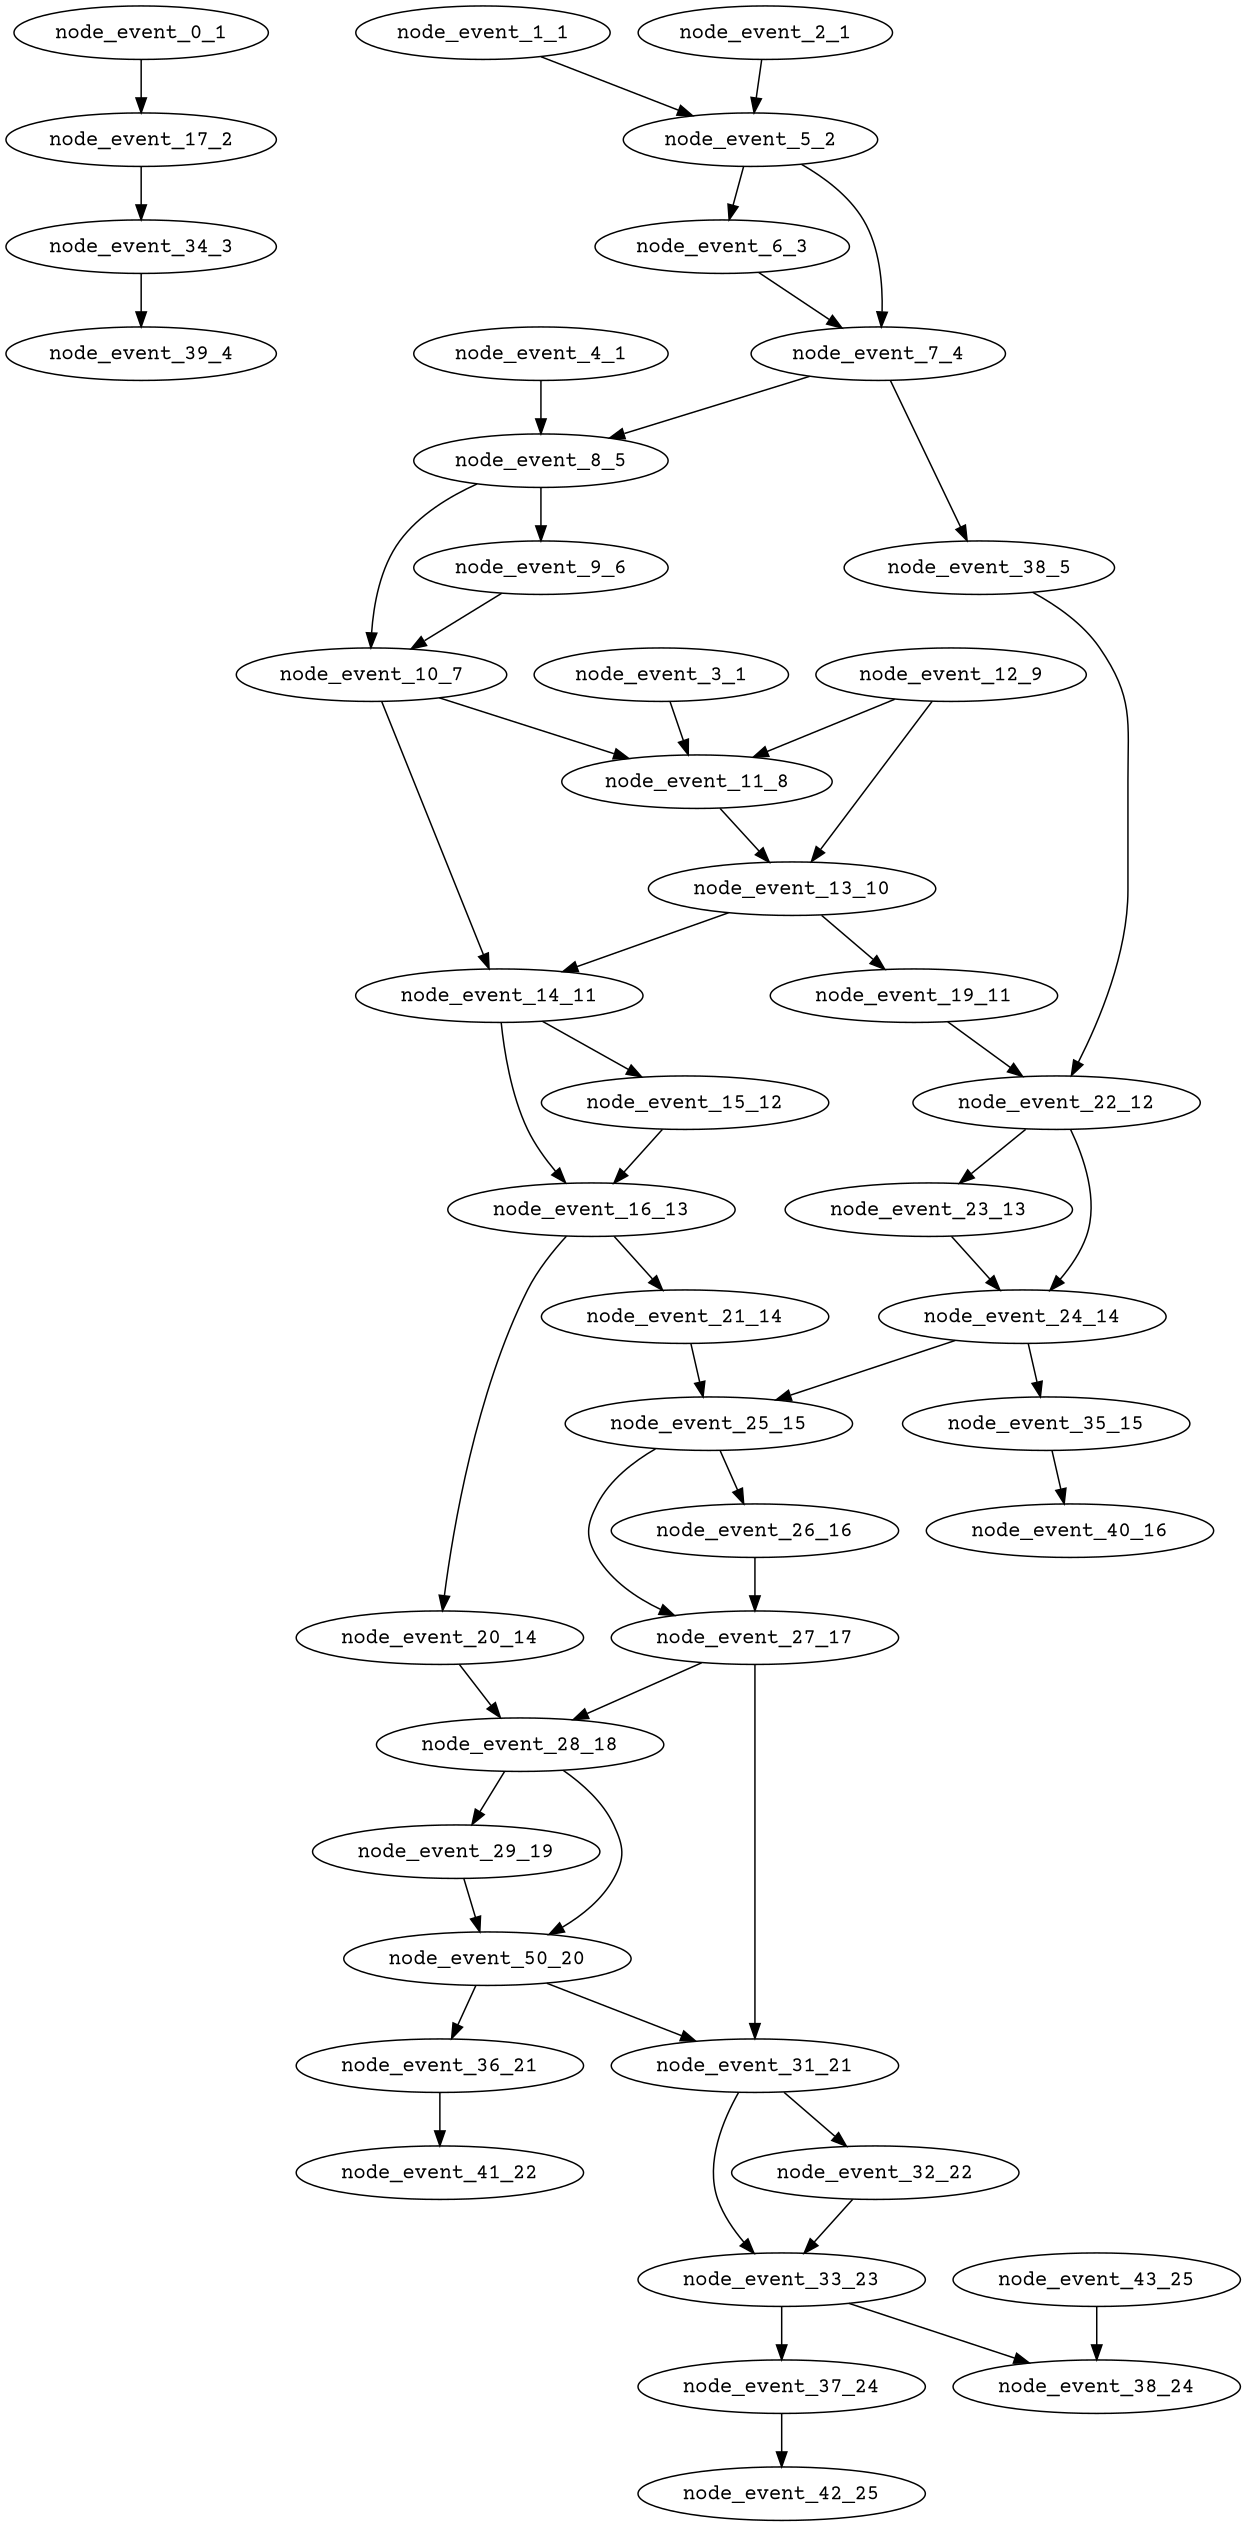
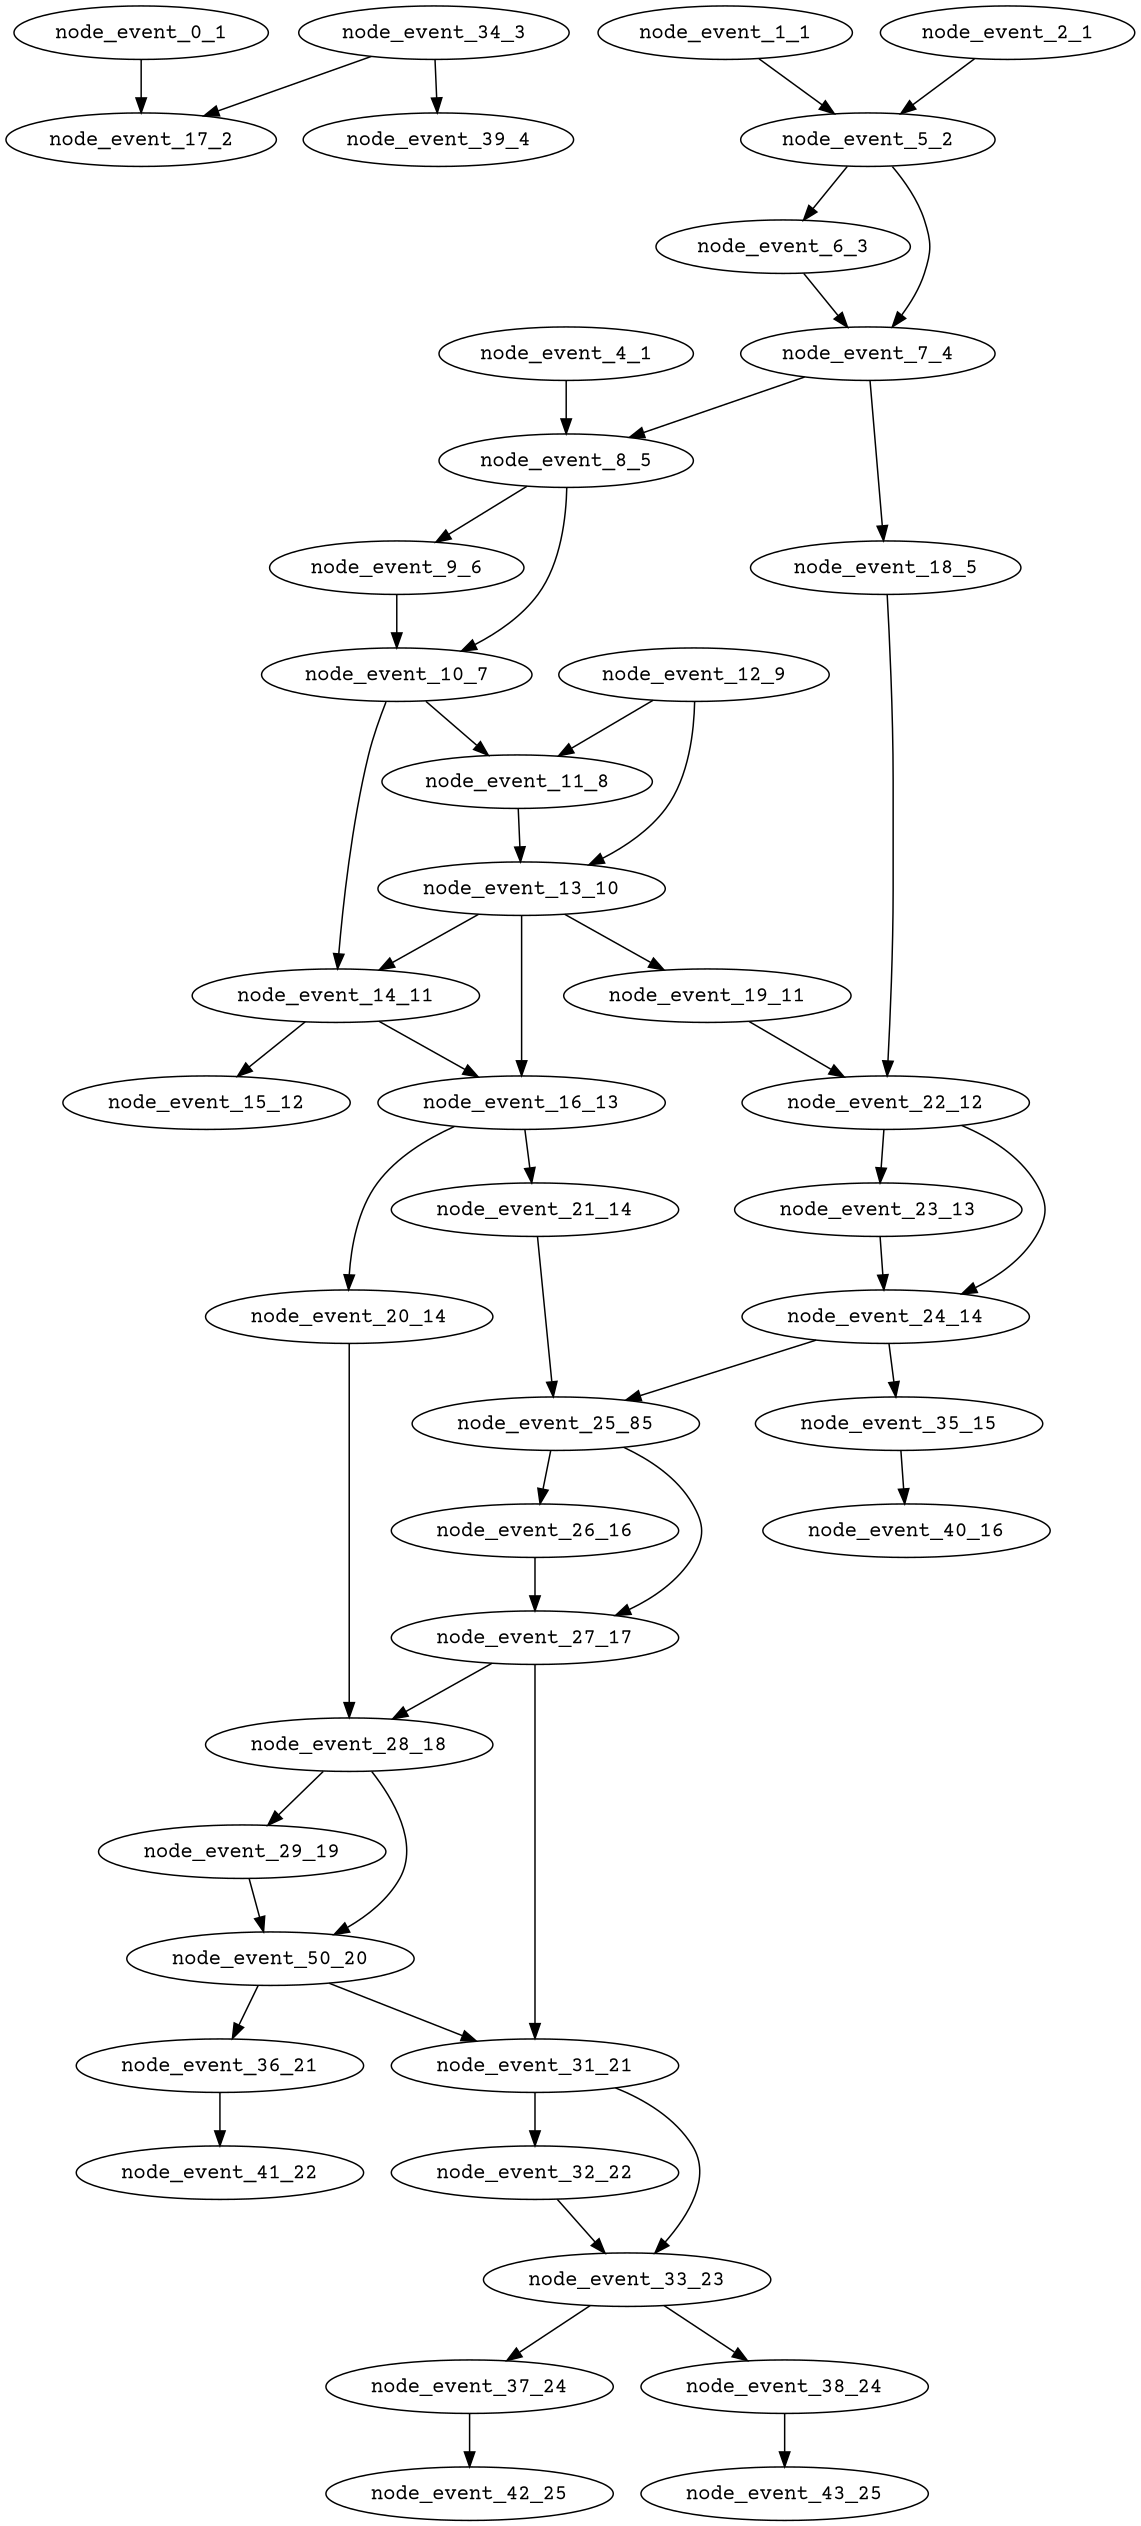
(141, 186) -> (295, 84)
(979, 568) -> (886, 568)
(661, 675) -> none
(643, 1151) -> (522, 988)
(709, 1424) -> (556, 1424)
(1097, 2326) -> (785, 2433)
